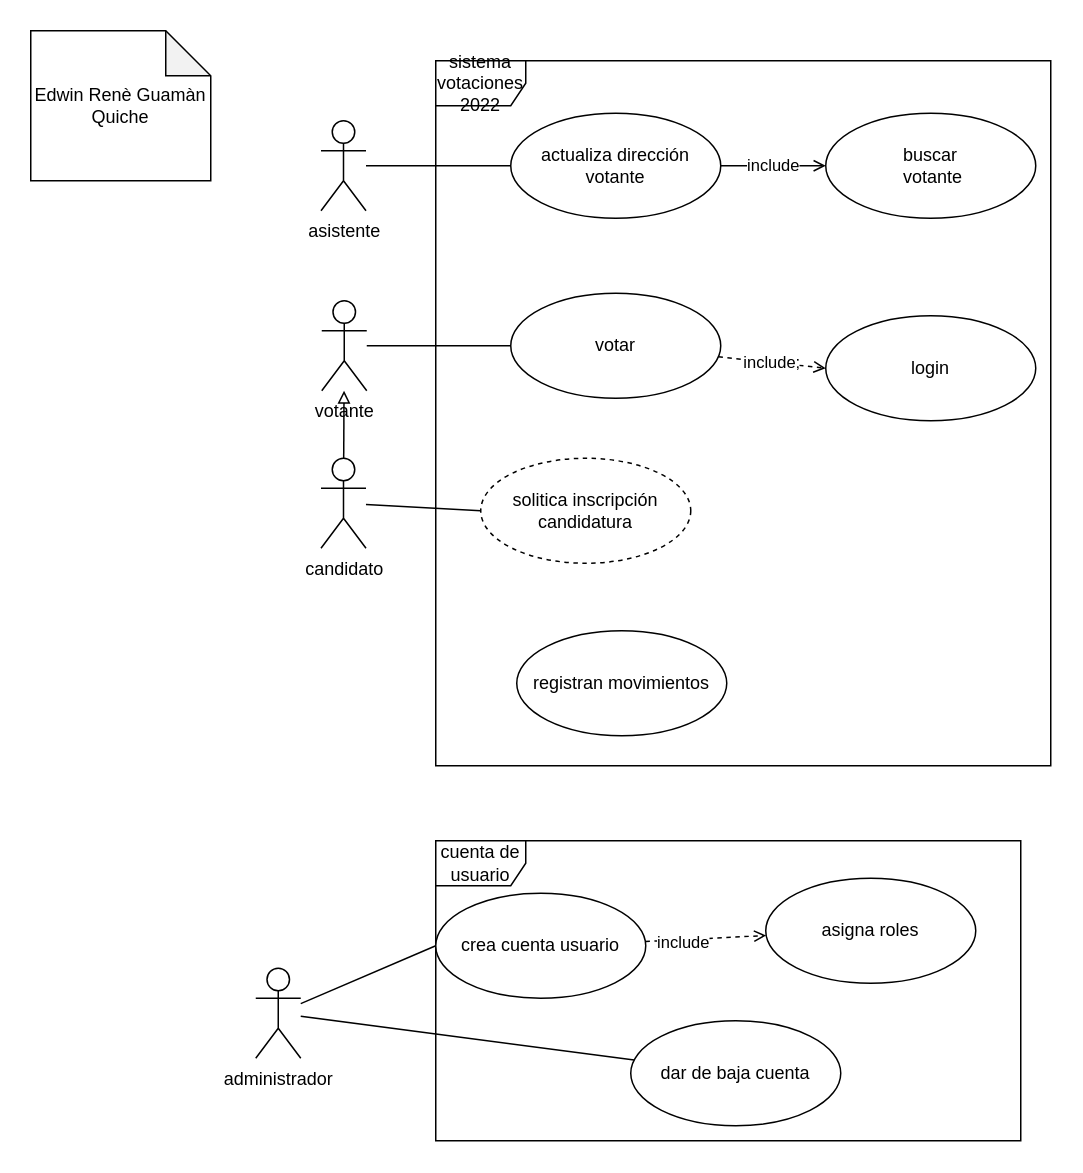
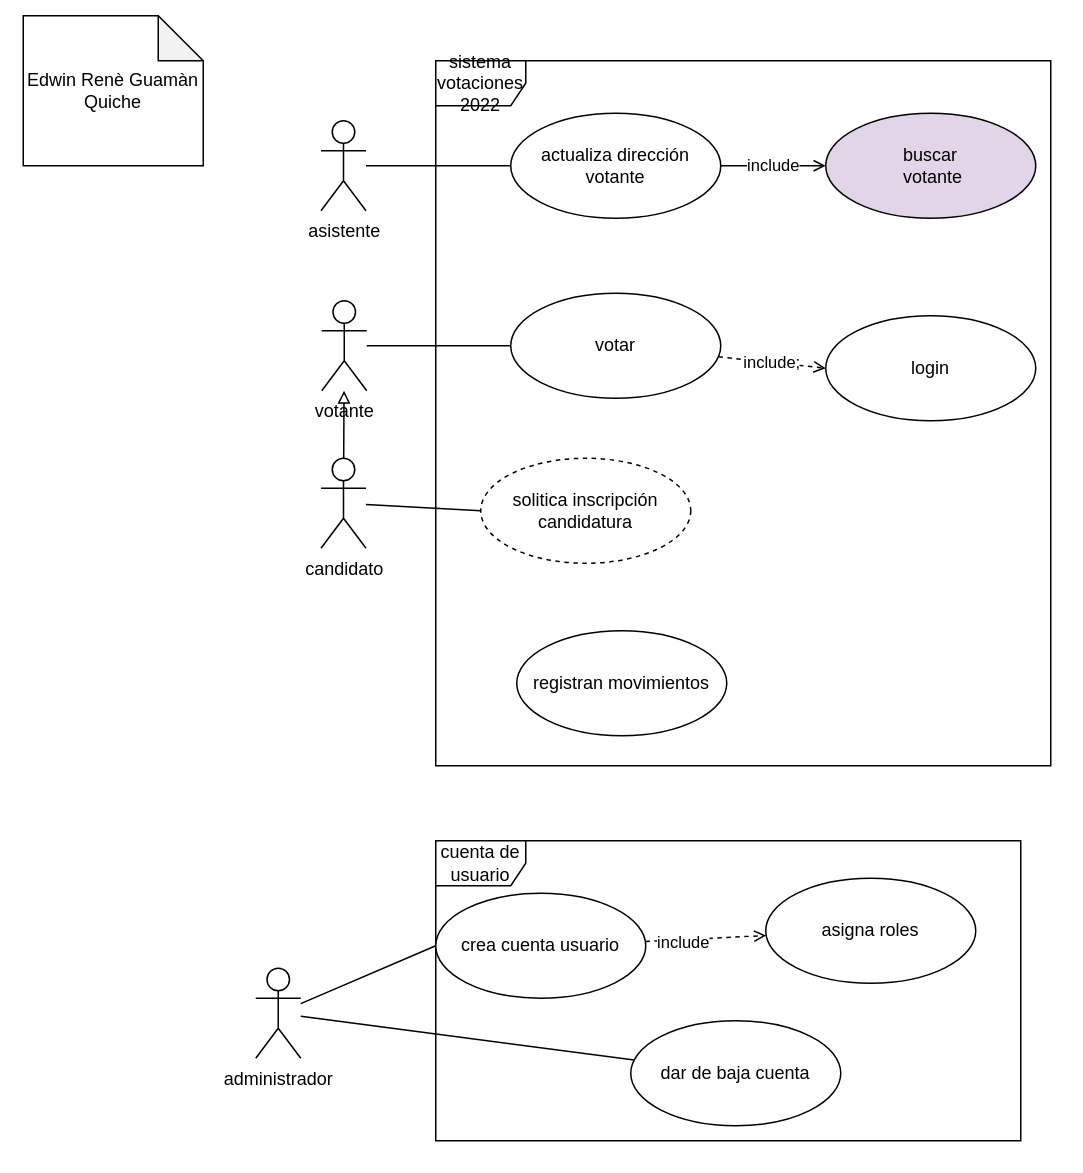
(121, 106) -> (113, 91)
(931, 166) -> (931, 166)
